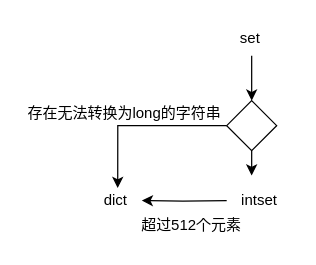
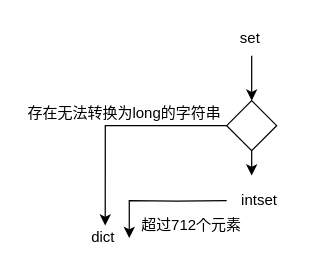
(121, 201) -> (108, 238)
(192, 226) -> (192, 226)
